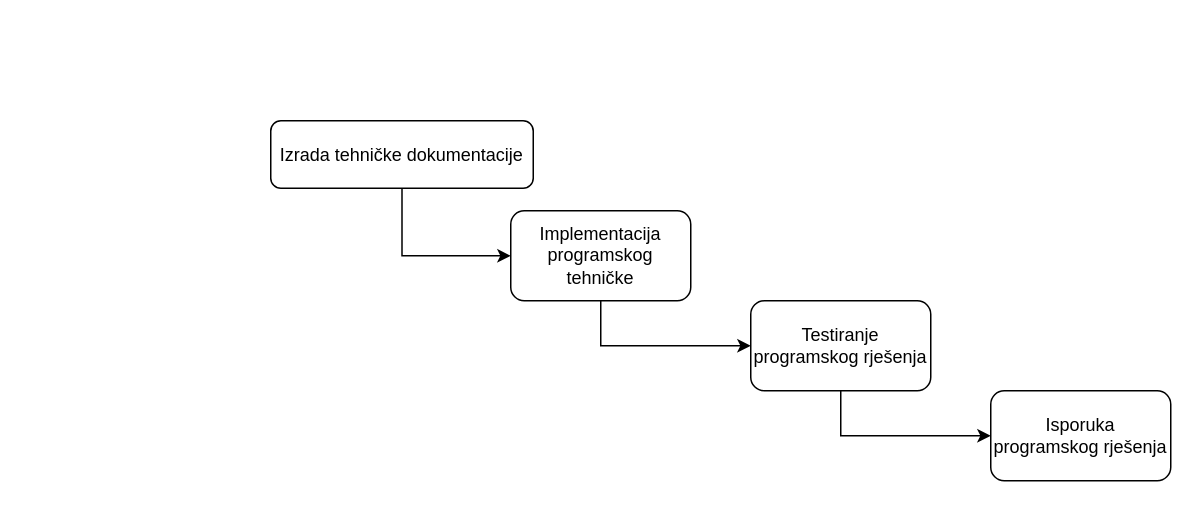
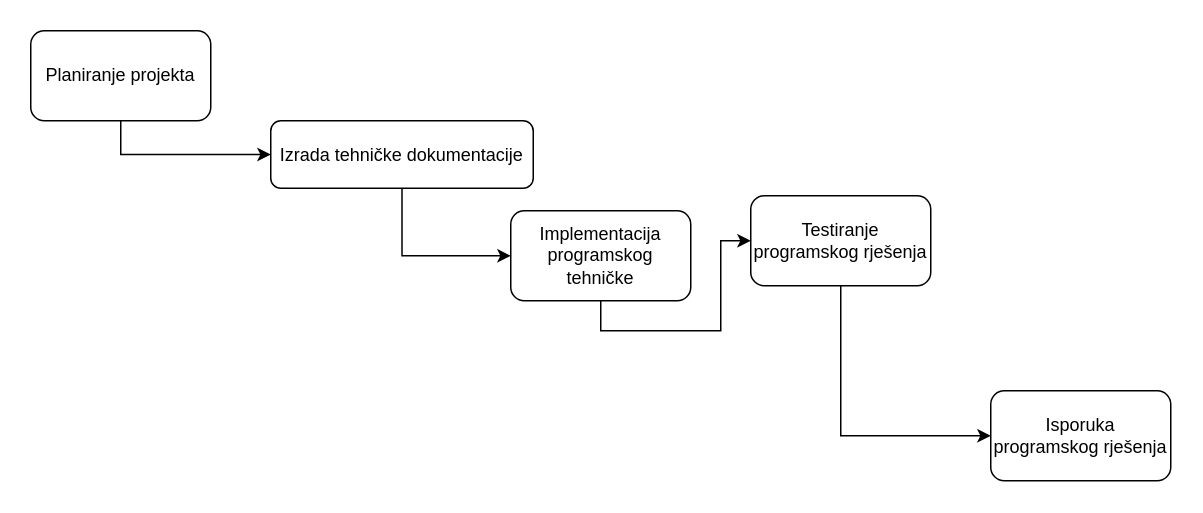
none -> (121, 76)
none -> (174, 155)
(841, 346) -> (841, 241)
